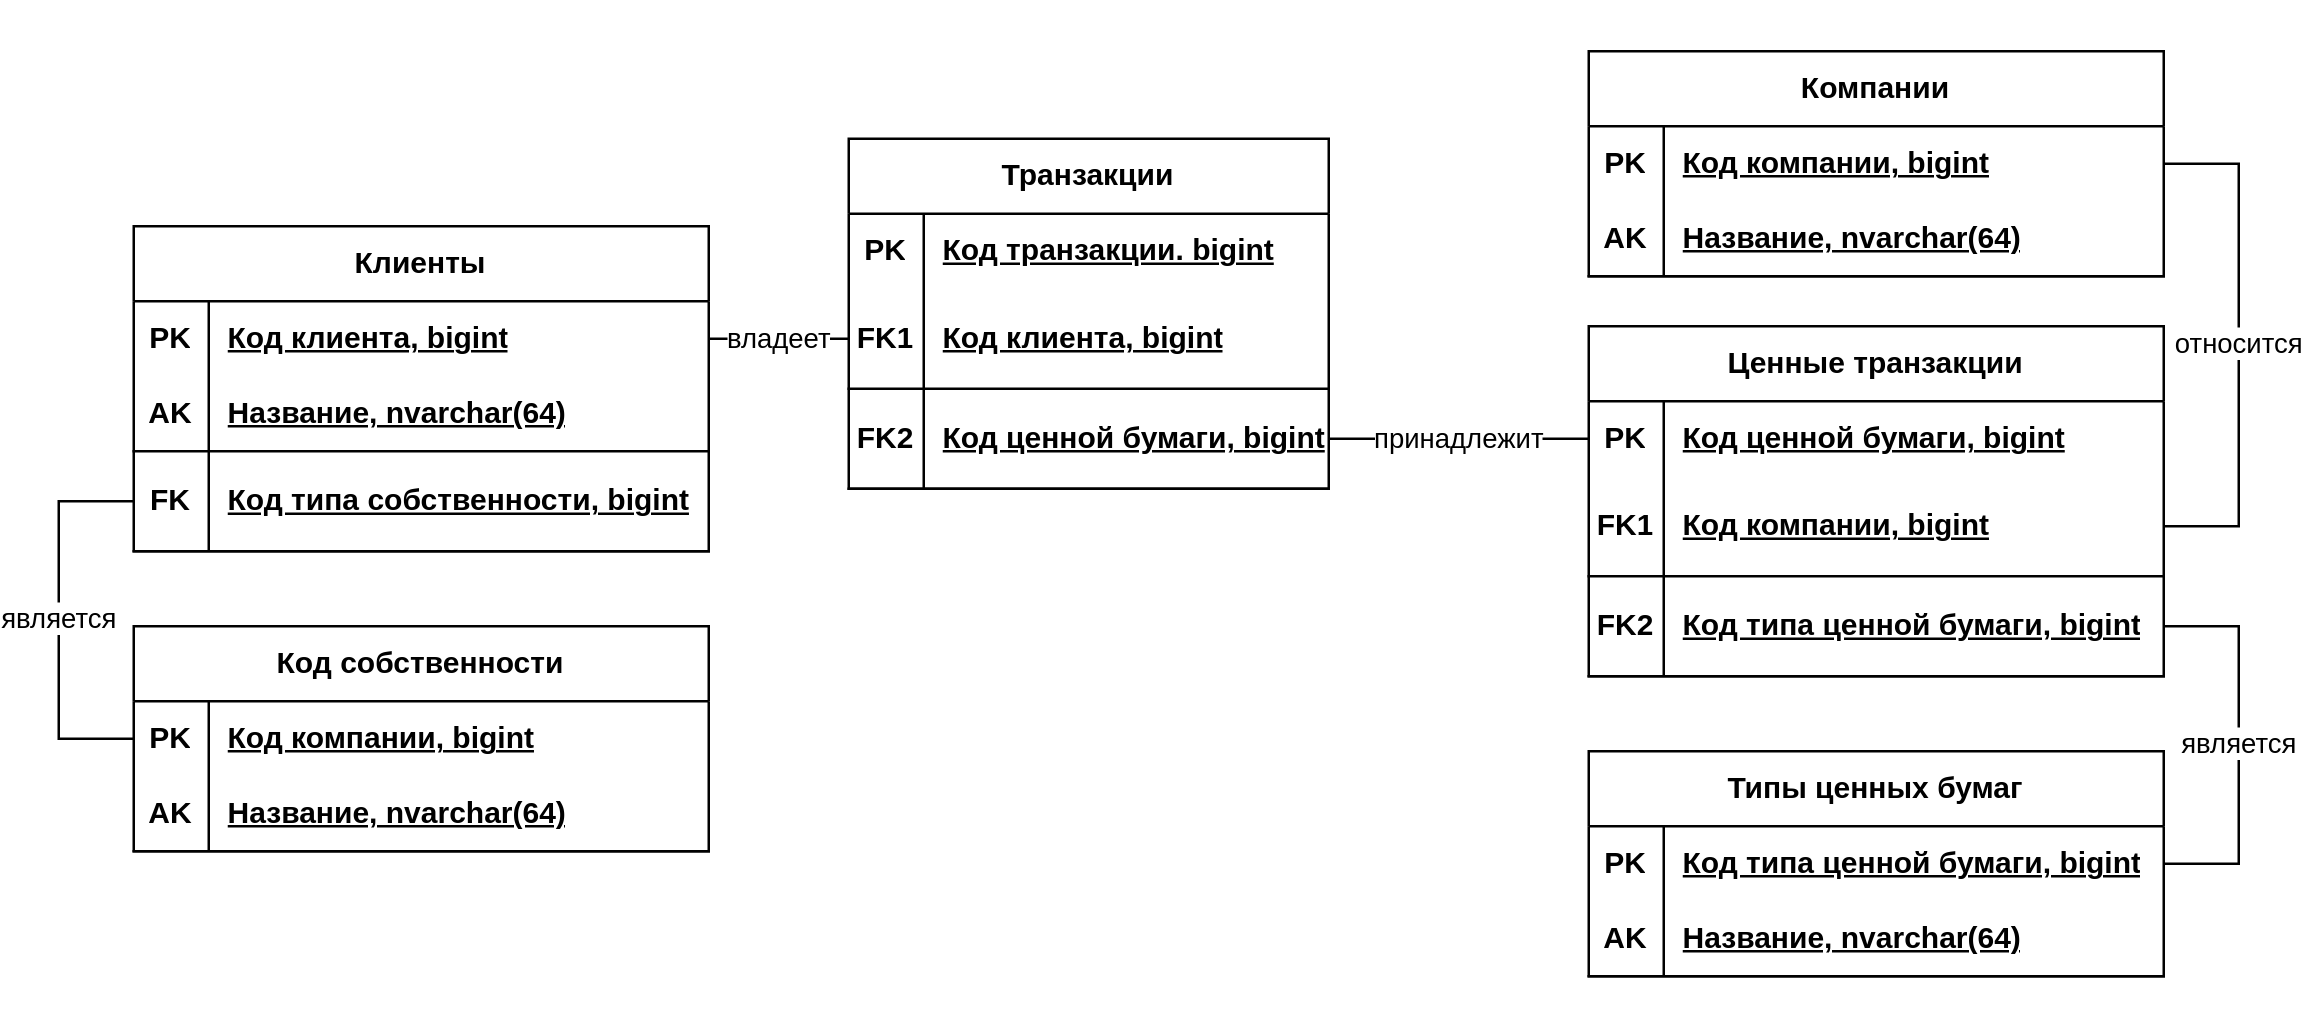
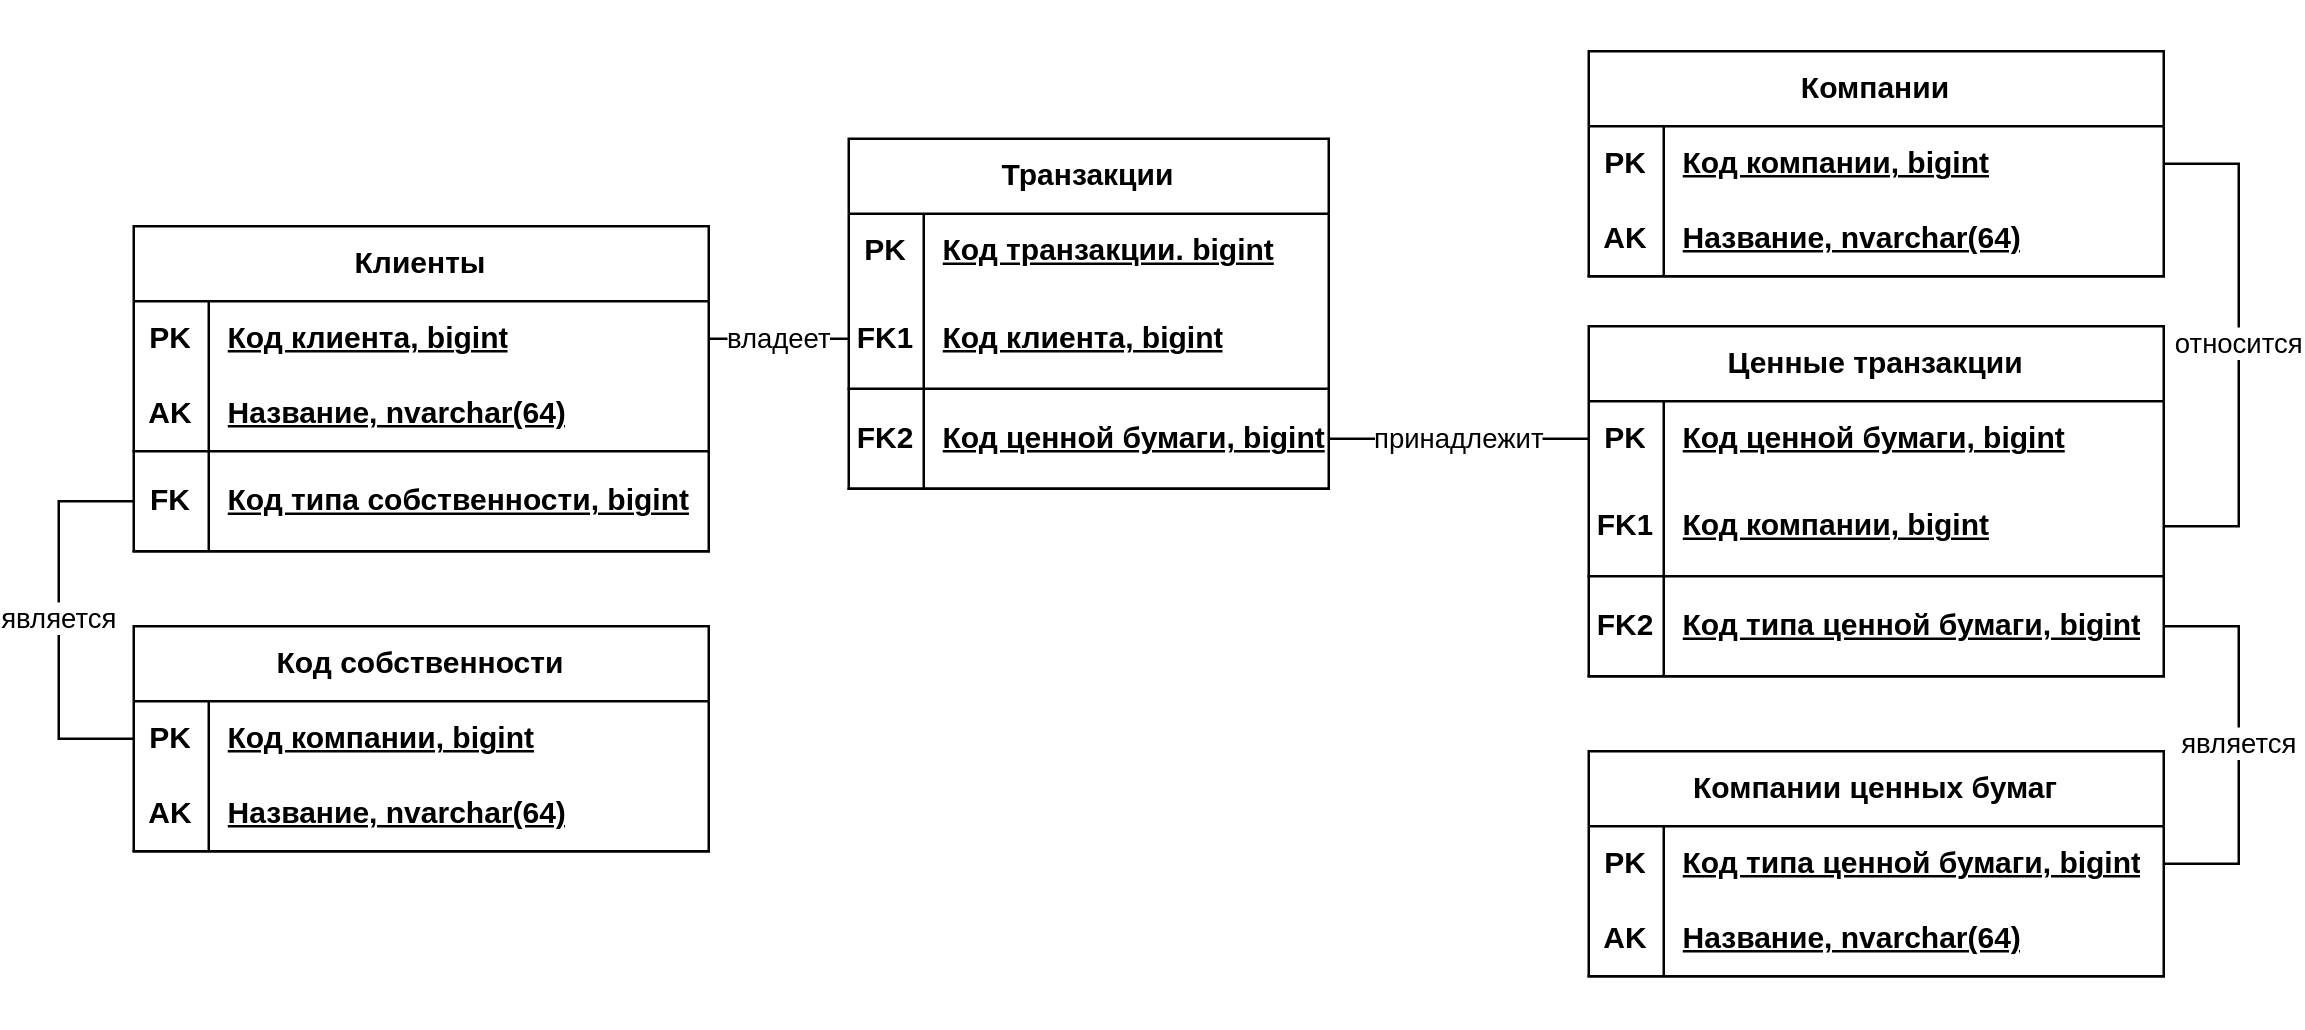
(1876, 789) -> (1876, 789)
